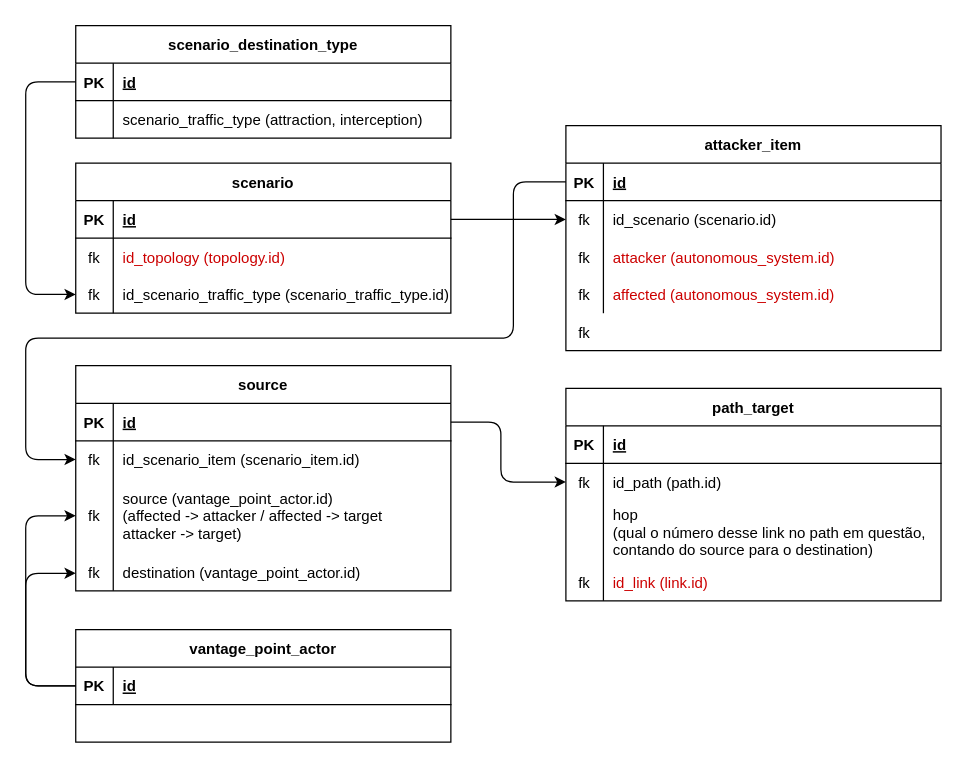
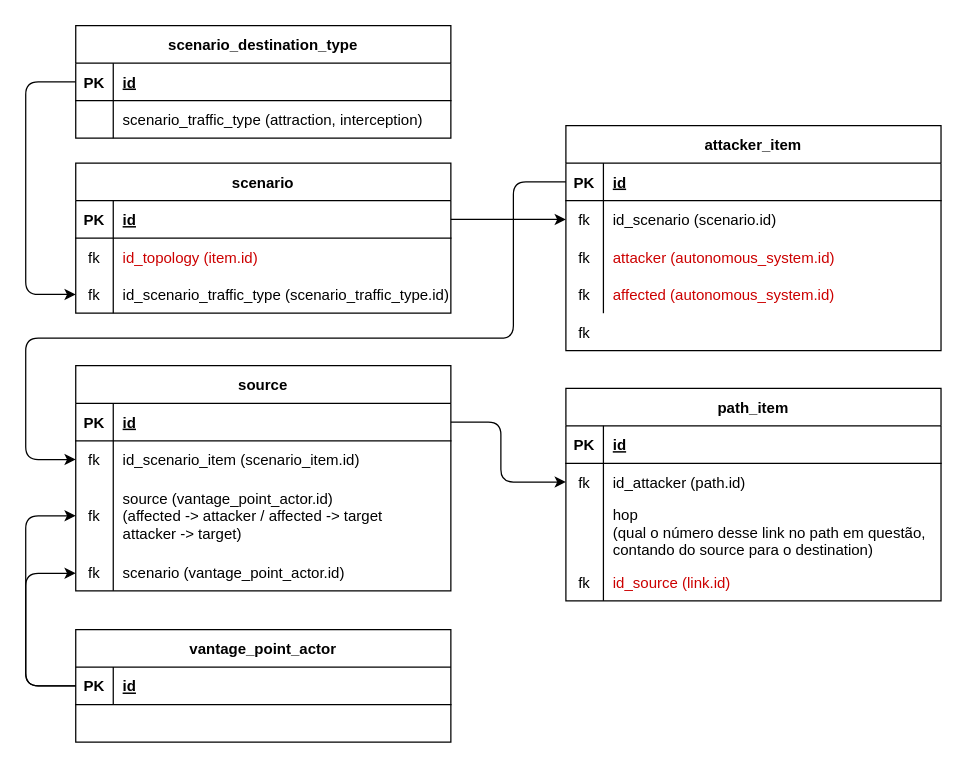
(216, 258) -> (199, 258)
(753, 408) -> (753, 408)
(676, 483) -> (693, 483)
(262, 573) -> (251, 573)
(668, 583) -> (681, 583)
